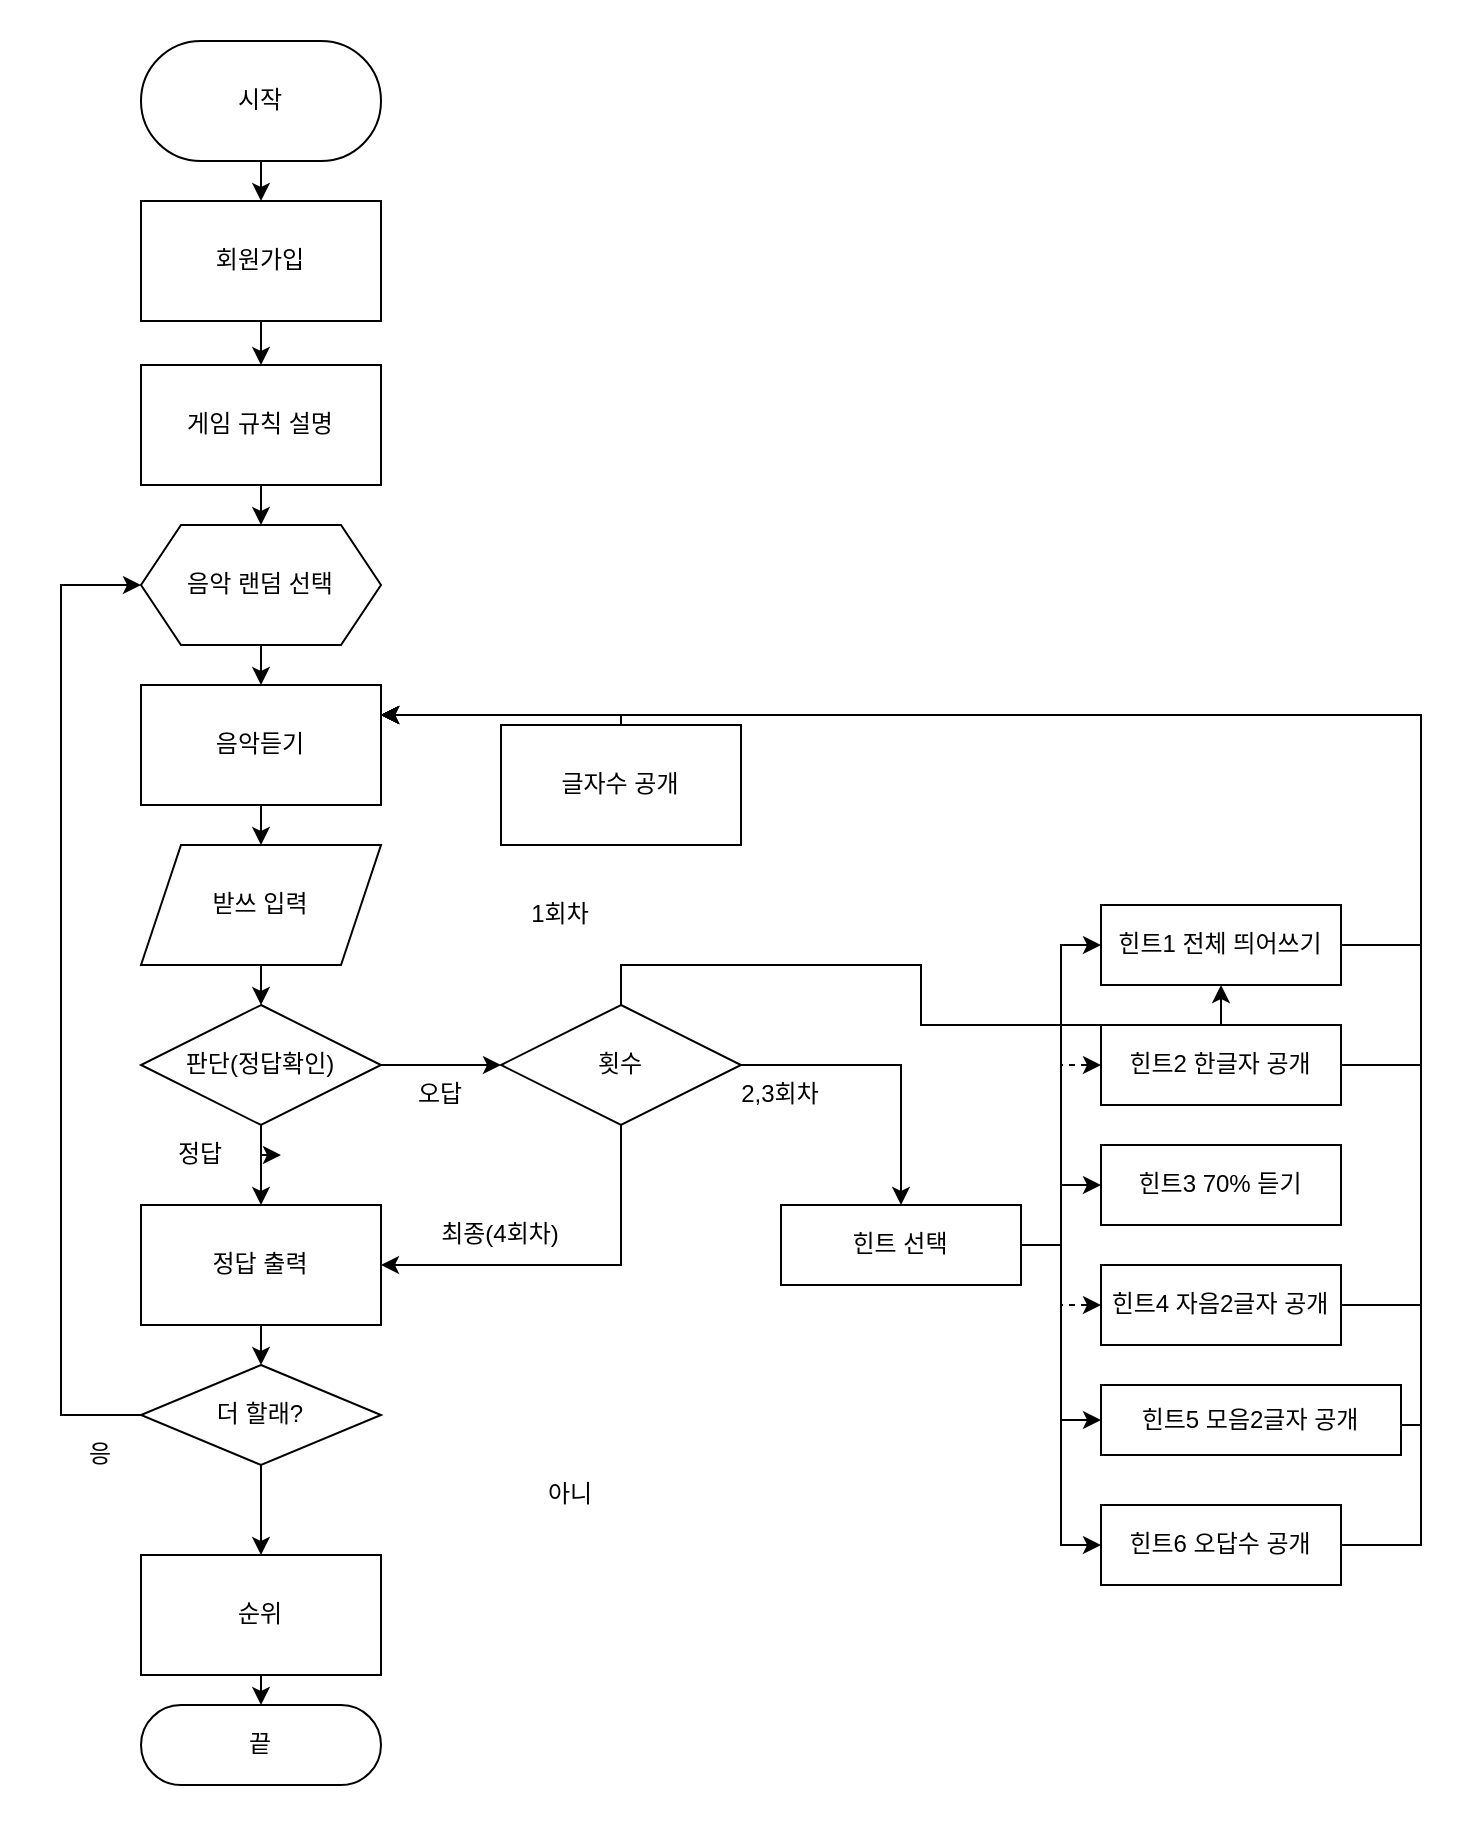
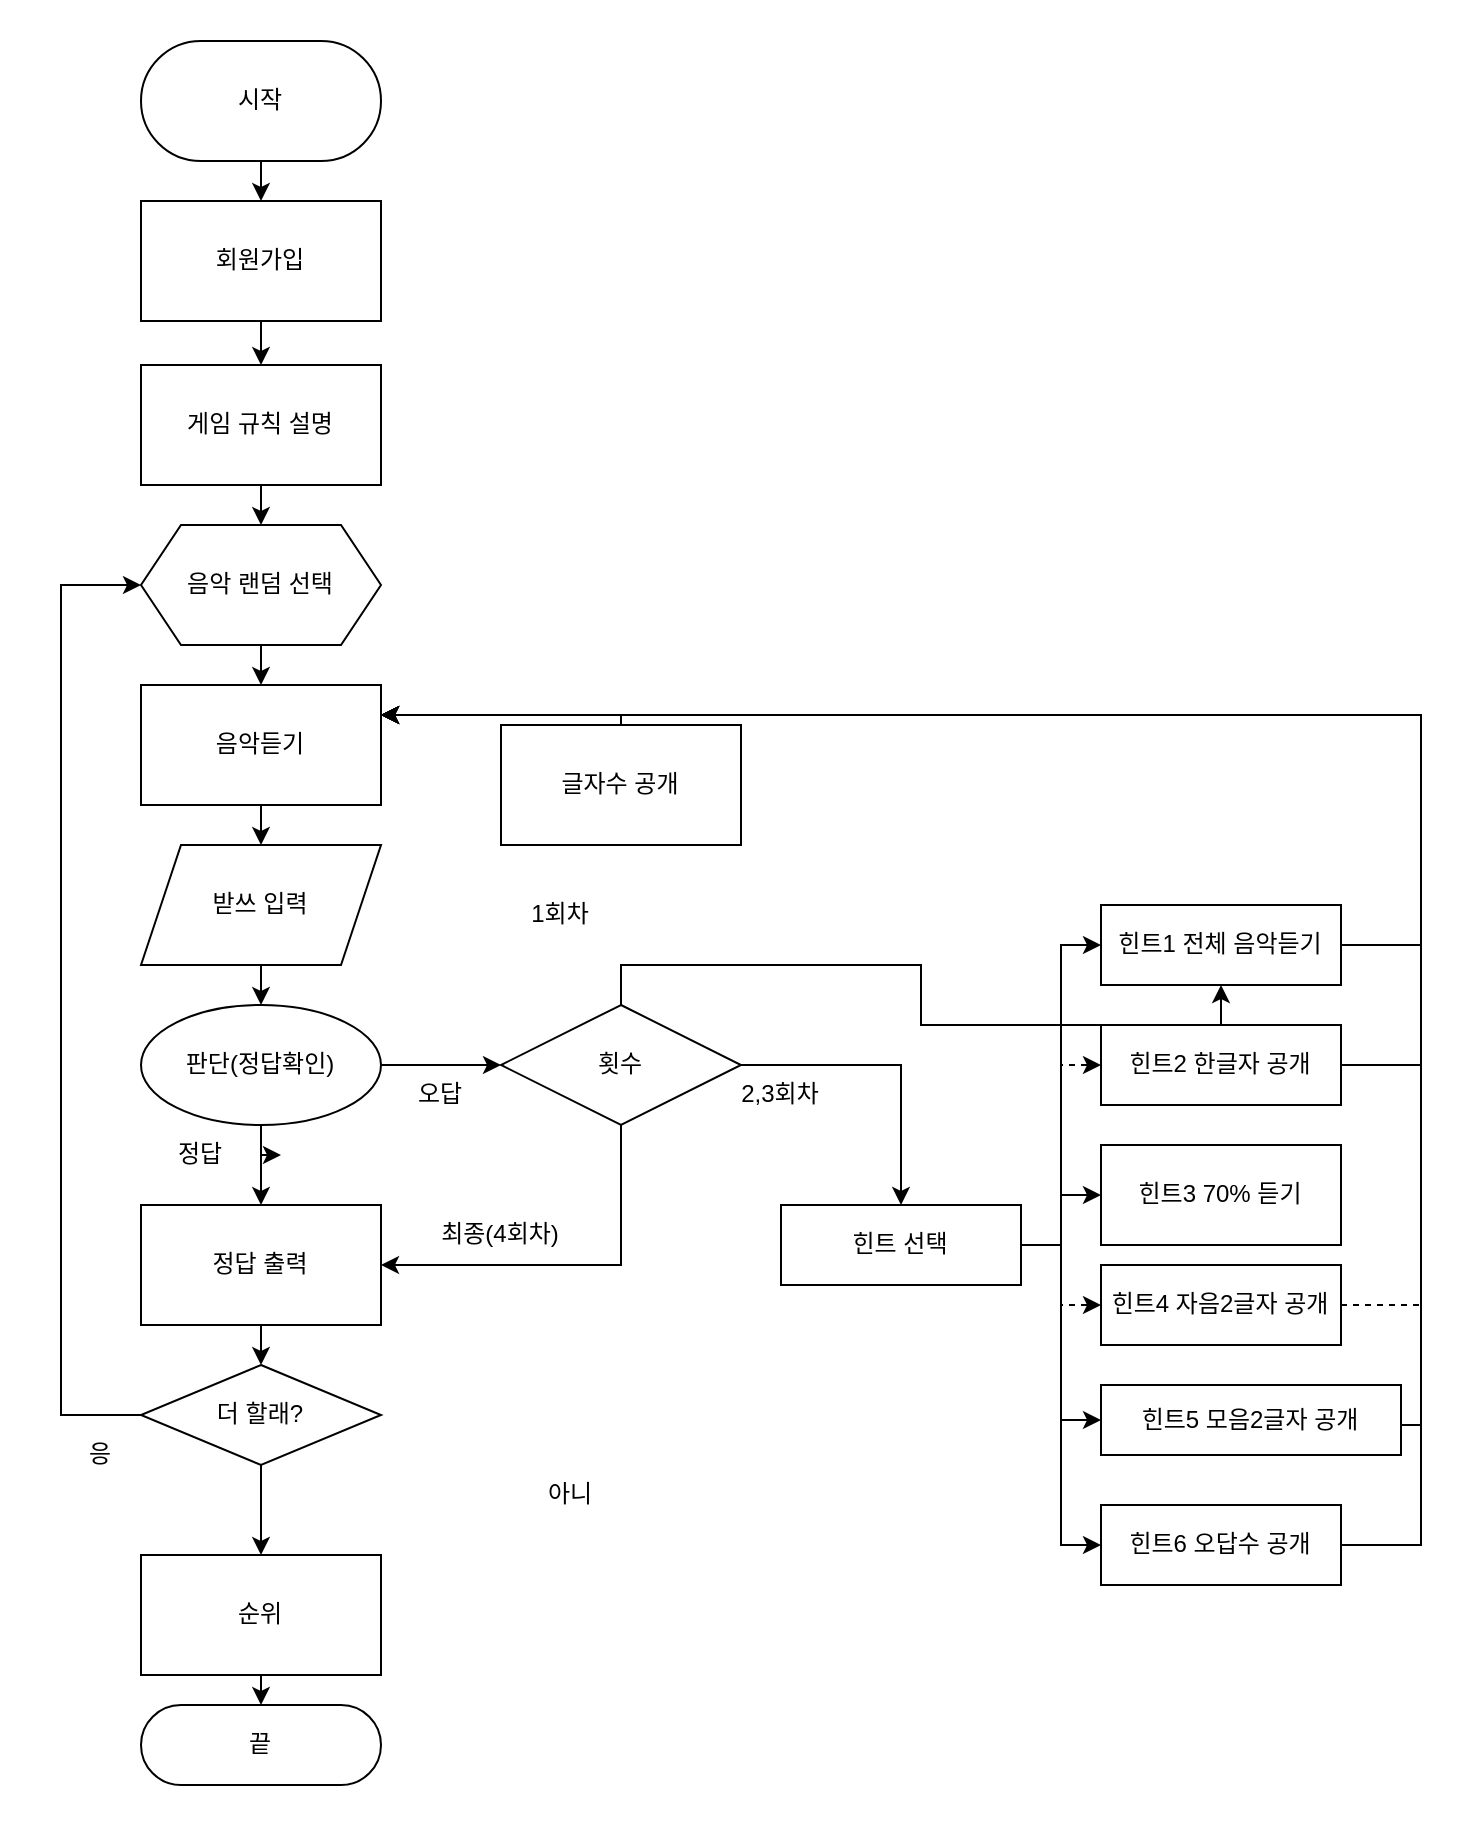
(1221, 945) -> (1221, 945)
(261, 1065) -> (261, 1065)
(1221, 1185) -> (1221, 1195)
(1381, 1305) -> (1381, 1305)
